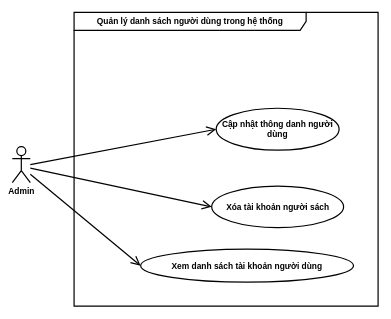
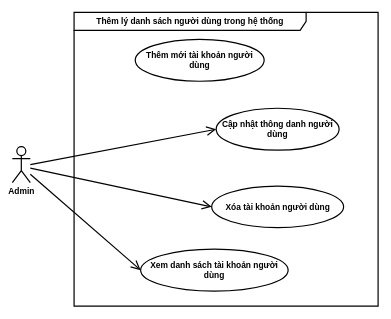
(190, 21) -> (190, 21)
none -> (200, 60)
(278, 207) -> (278, 207)
(247, 266) -> (215, 270)
